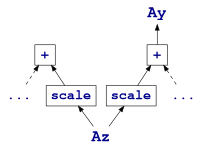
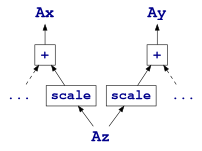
none -> (45, 13)
